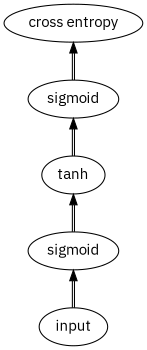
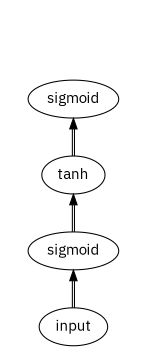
(73, 23) -> none
